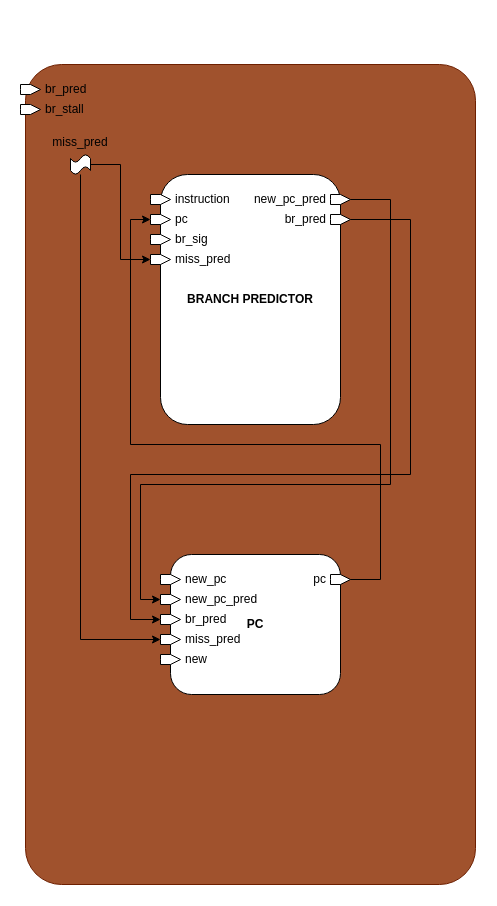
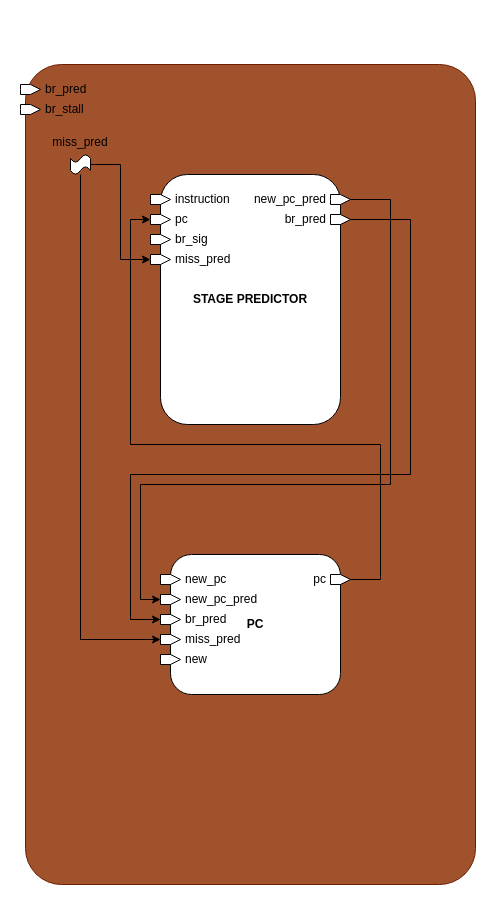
(251, 300) -> (251, 300)
